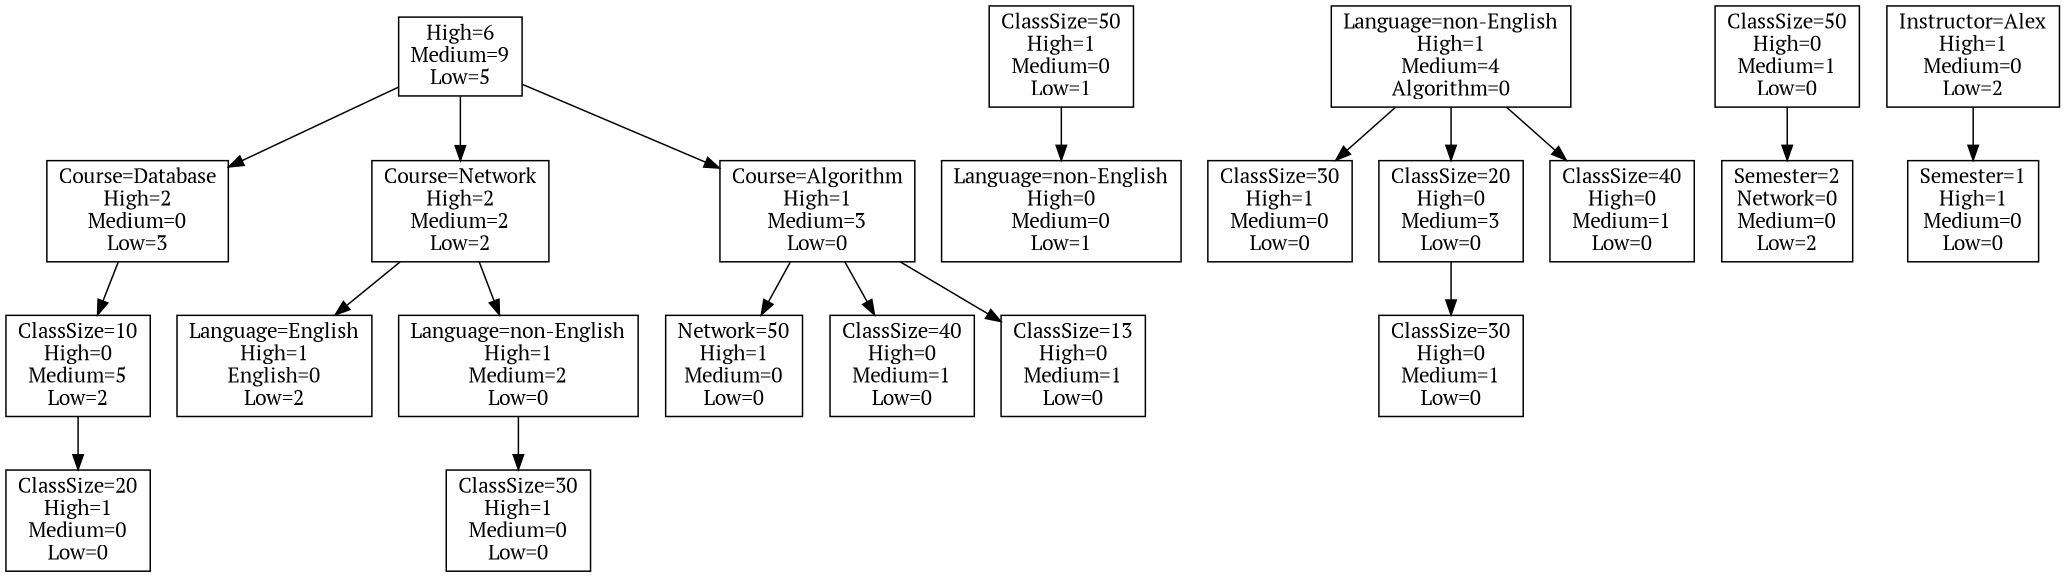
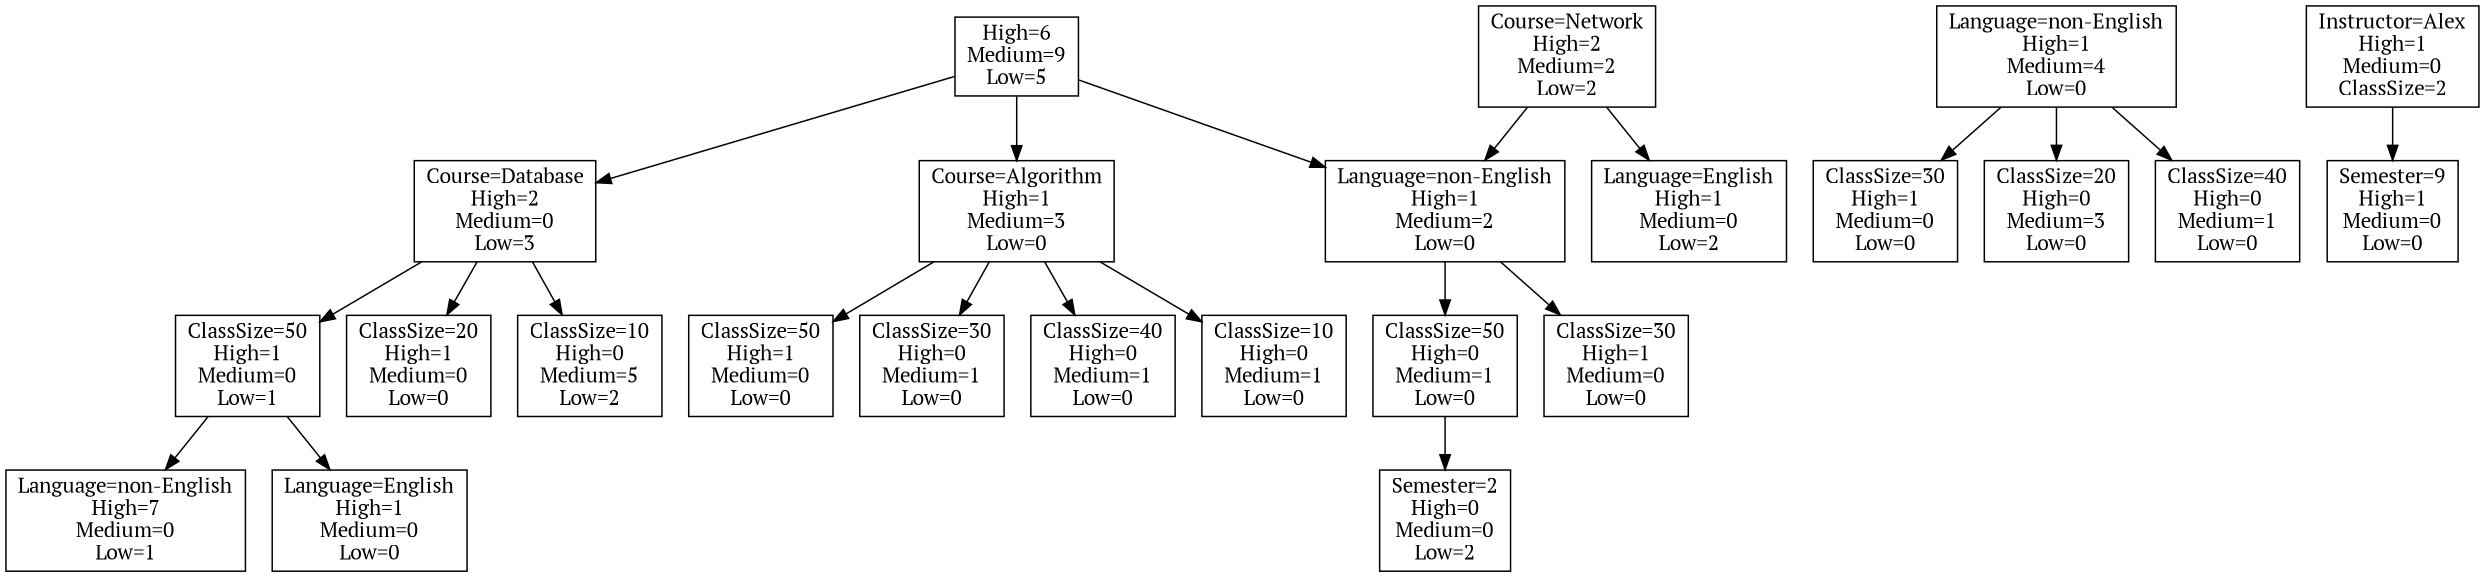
(1451, 57) -> (2056, 57)
(1973, 57) -> (2393, 57)
(460, 121) -> (1195, 121)
(1061, 211) -> (126, 521)
(1787, 211) -> (1445, 521)
(1973, 211) -> (2393, 211)
none -> (1445, 281)
(1451, 281) -> (978, 282)
none -> (377, 288)
(274, 366) -> (1689, 211)
(734, 366) -> (761, 366)
(1073, 366) -> (1274, 366)
(78, 436) -> (466, 282)
none -> (370, 521)
